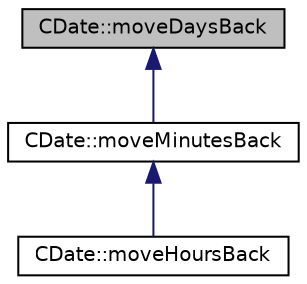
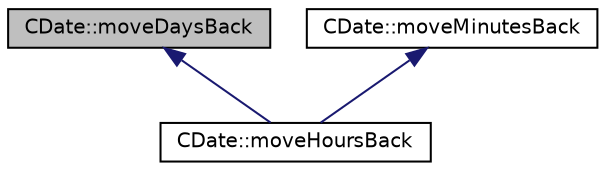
(153, 96) -> (226, 91)
